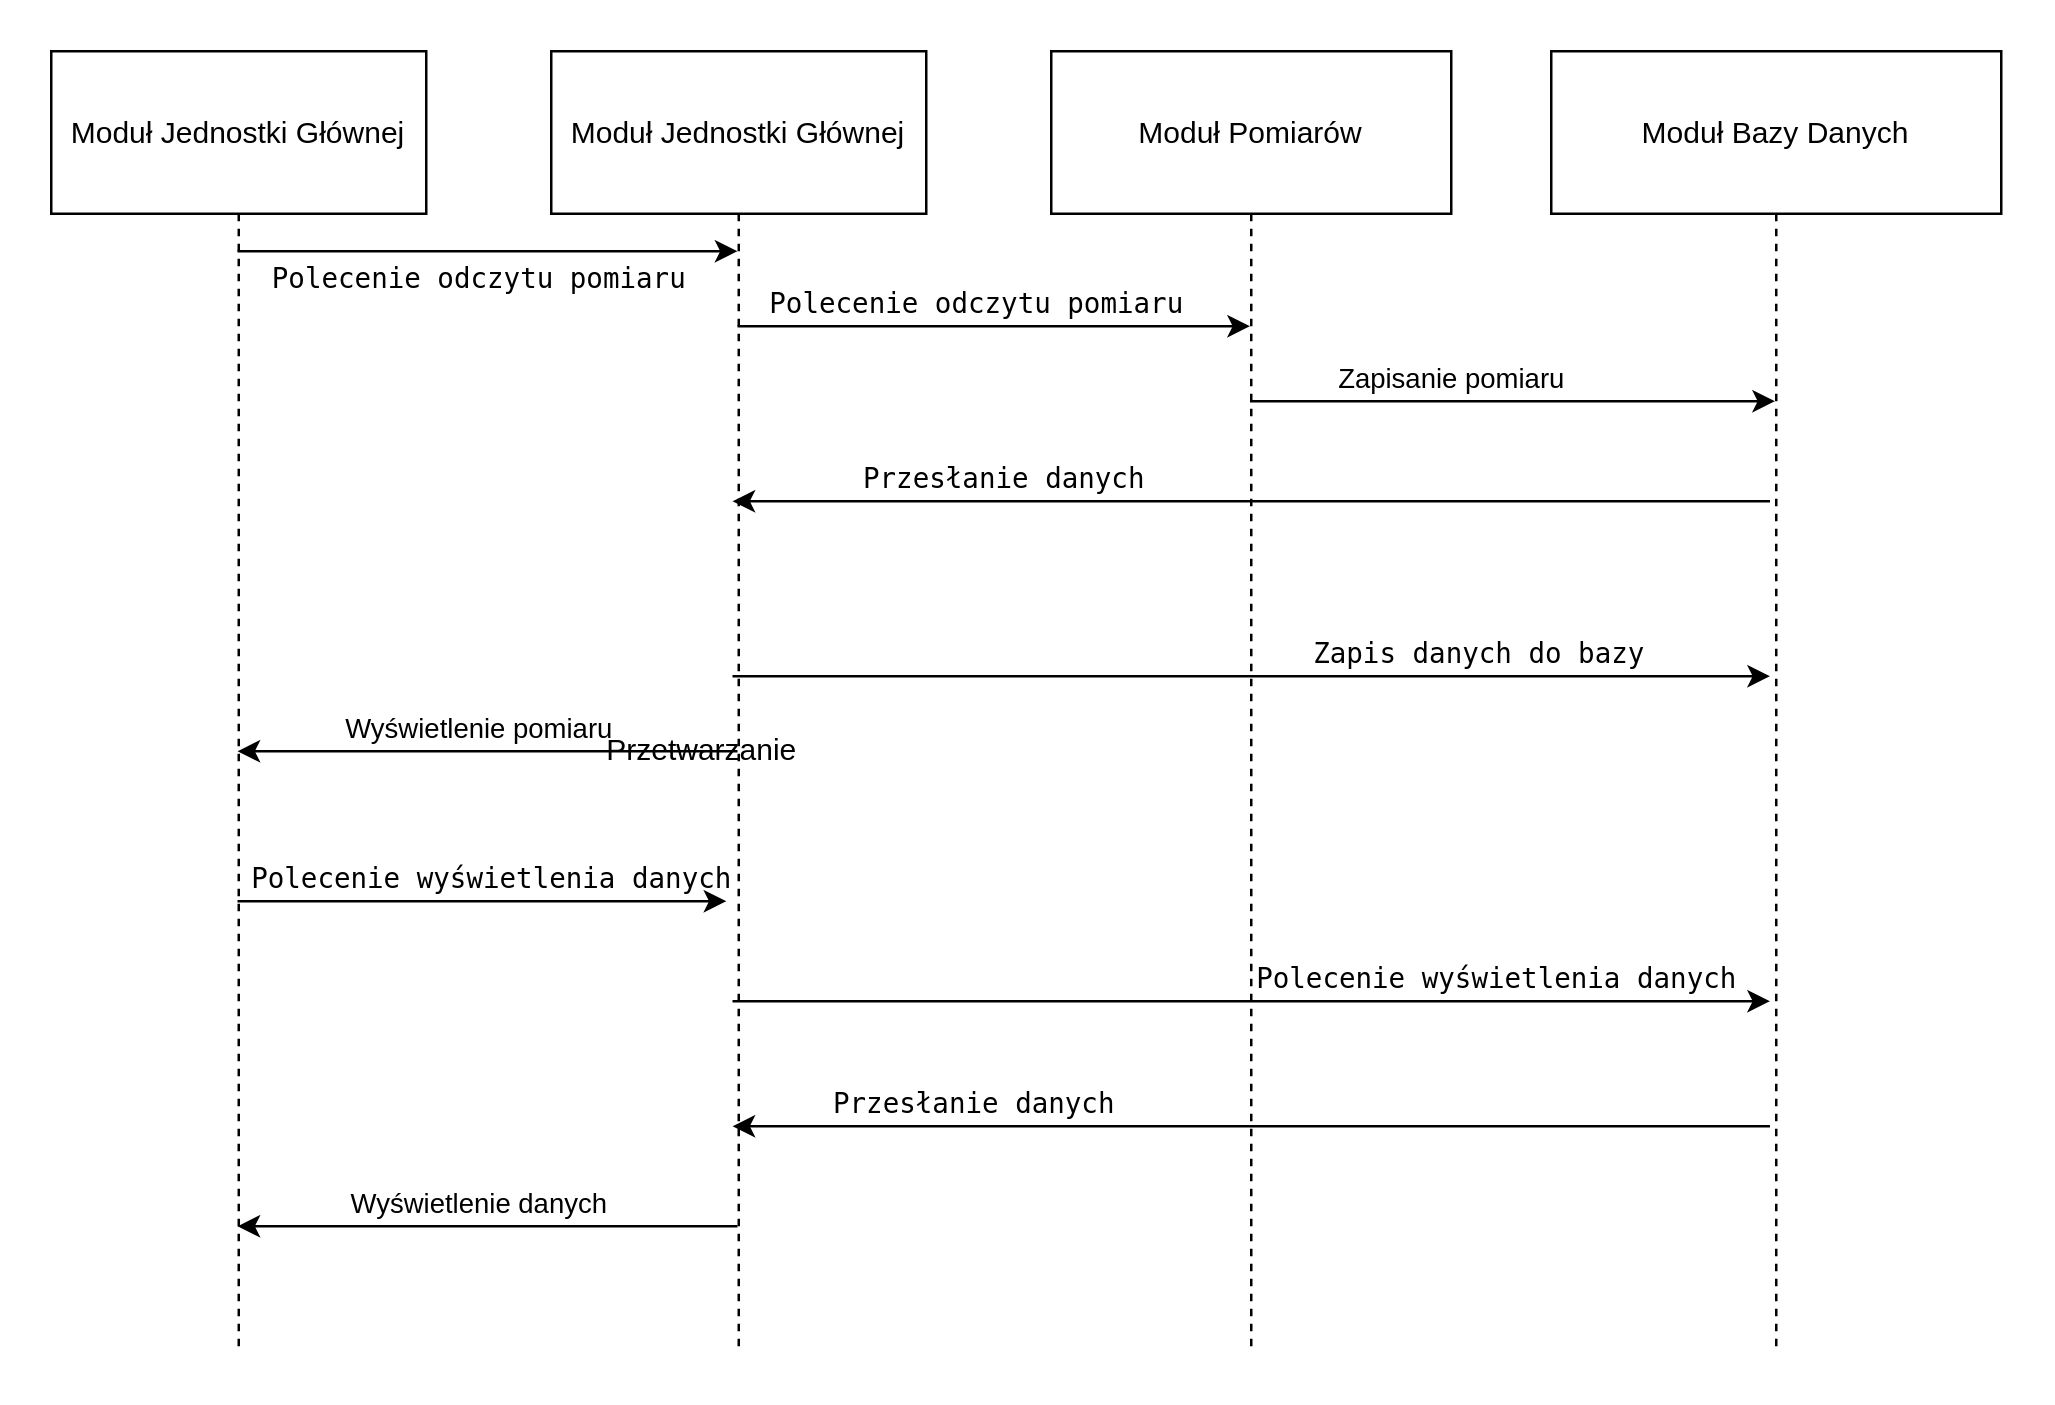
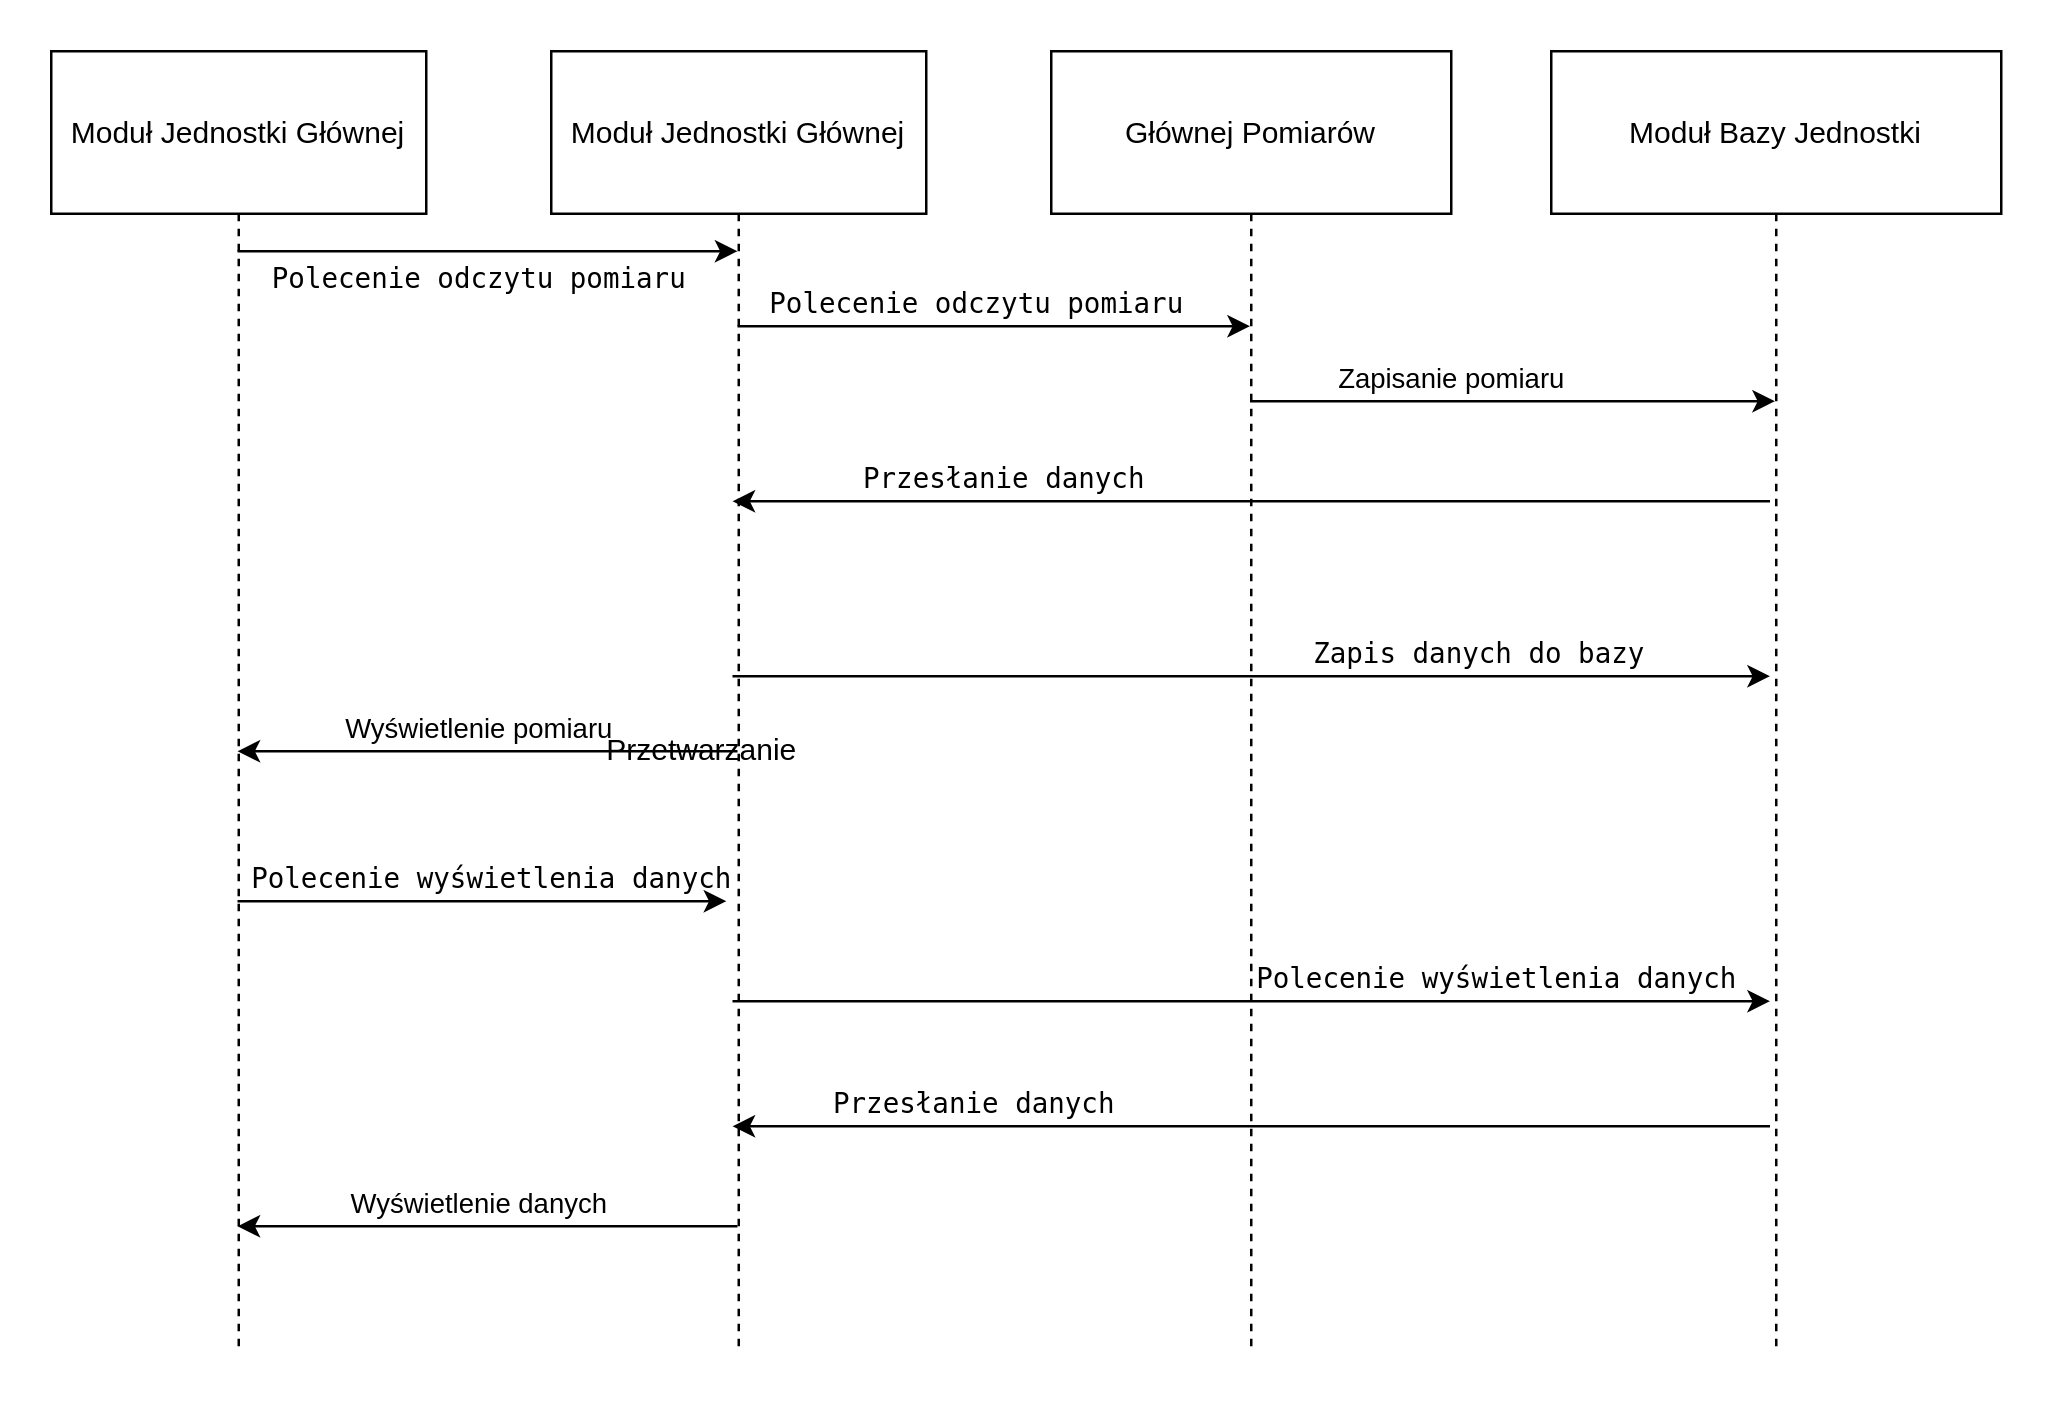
(1251, 134) -> (1251, 134)
(1776, 134) -> (1776, 134)
